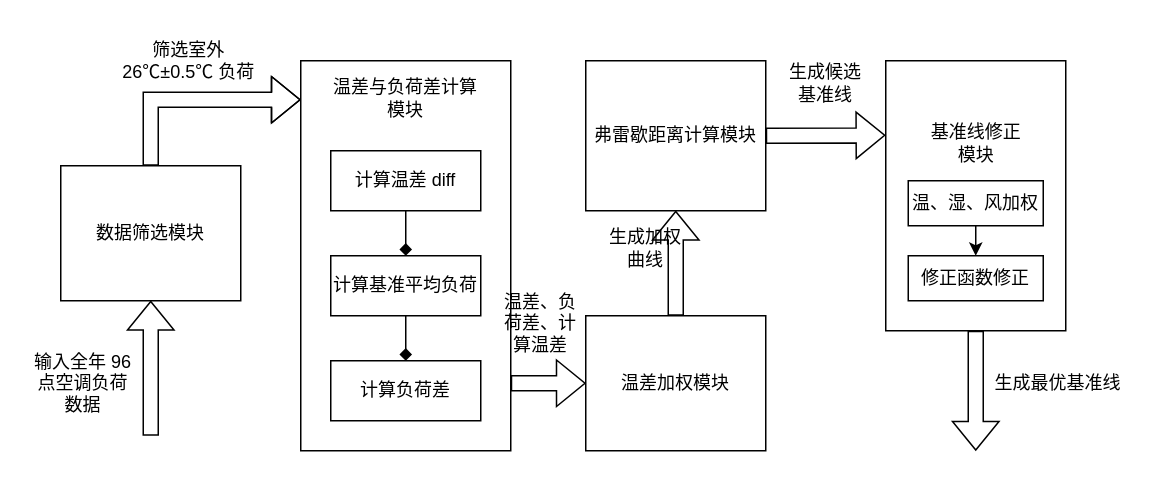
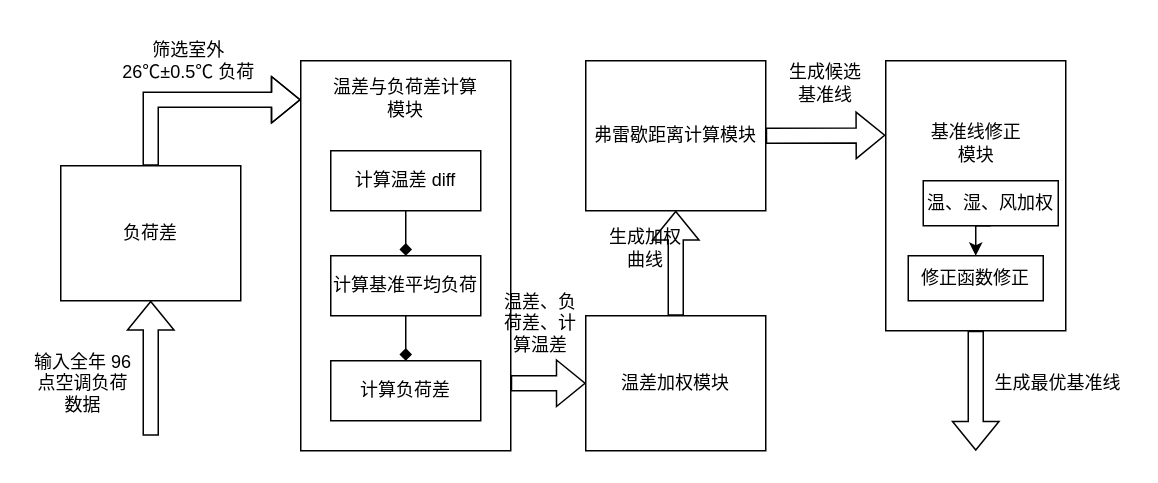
(976, 203) -> (991, 203)
(151, 233) -> (151, 233)
